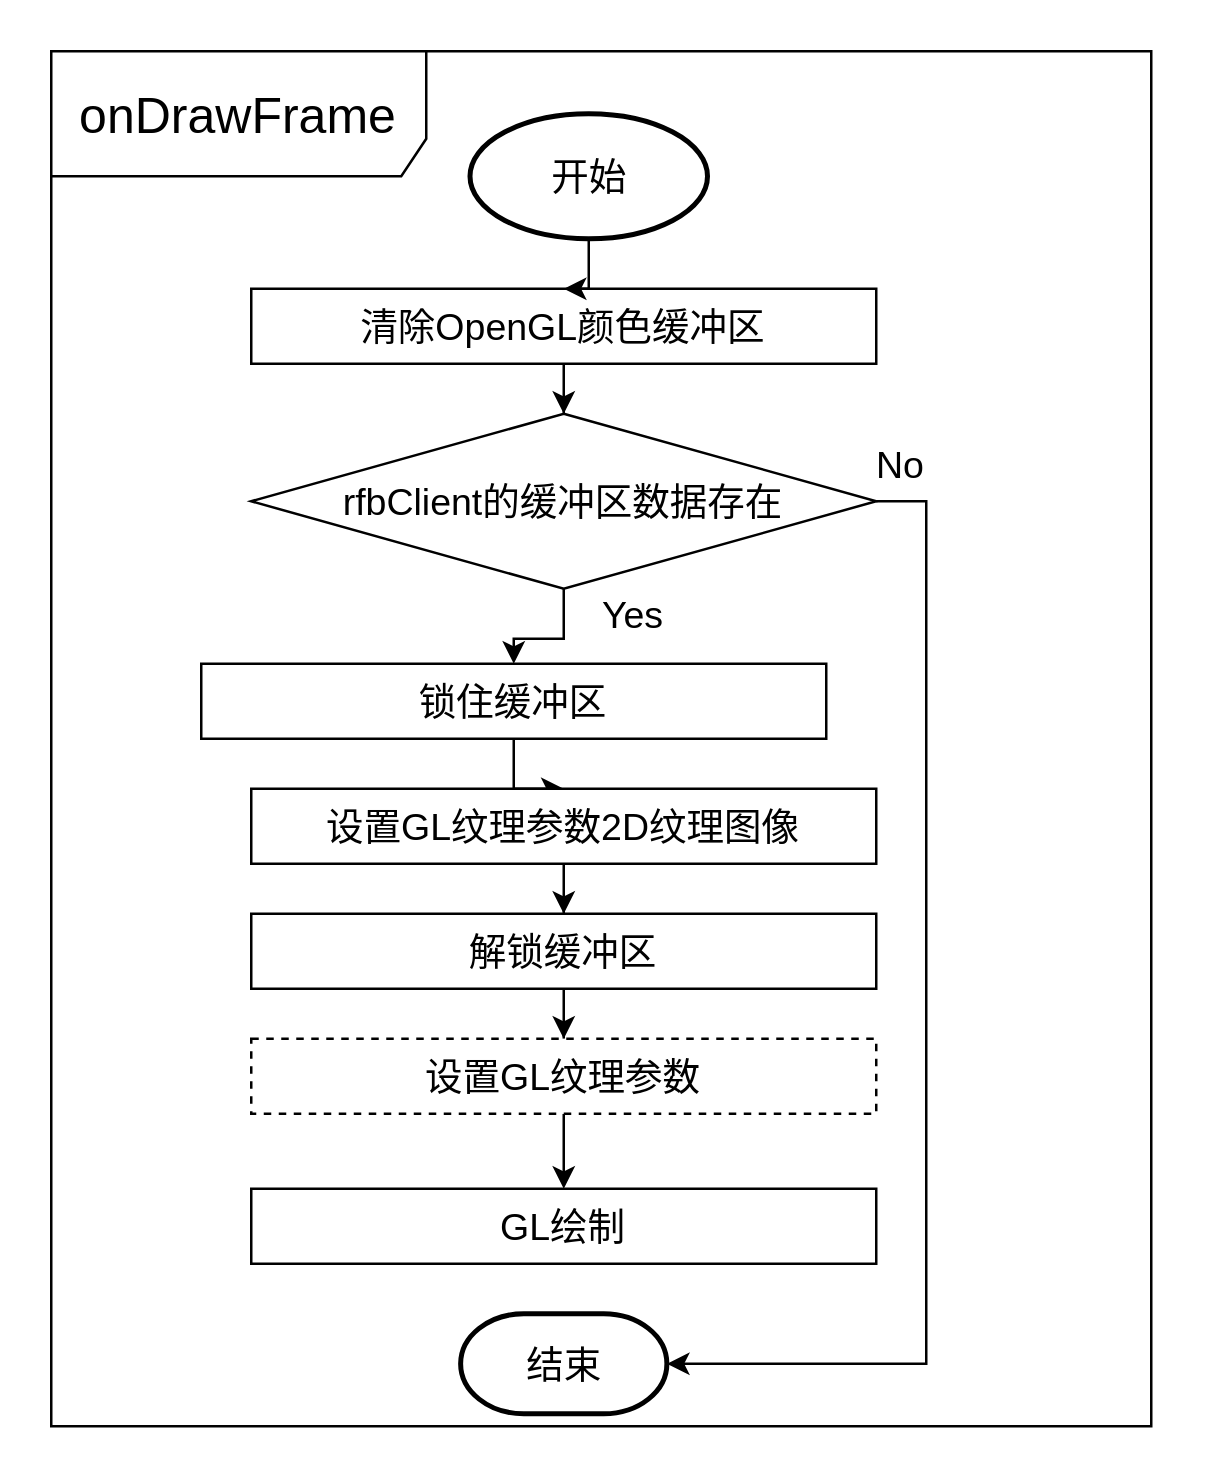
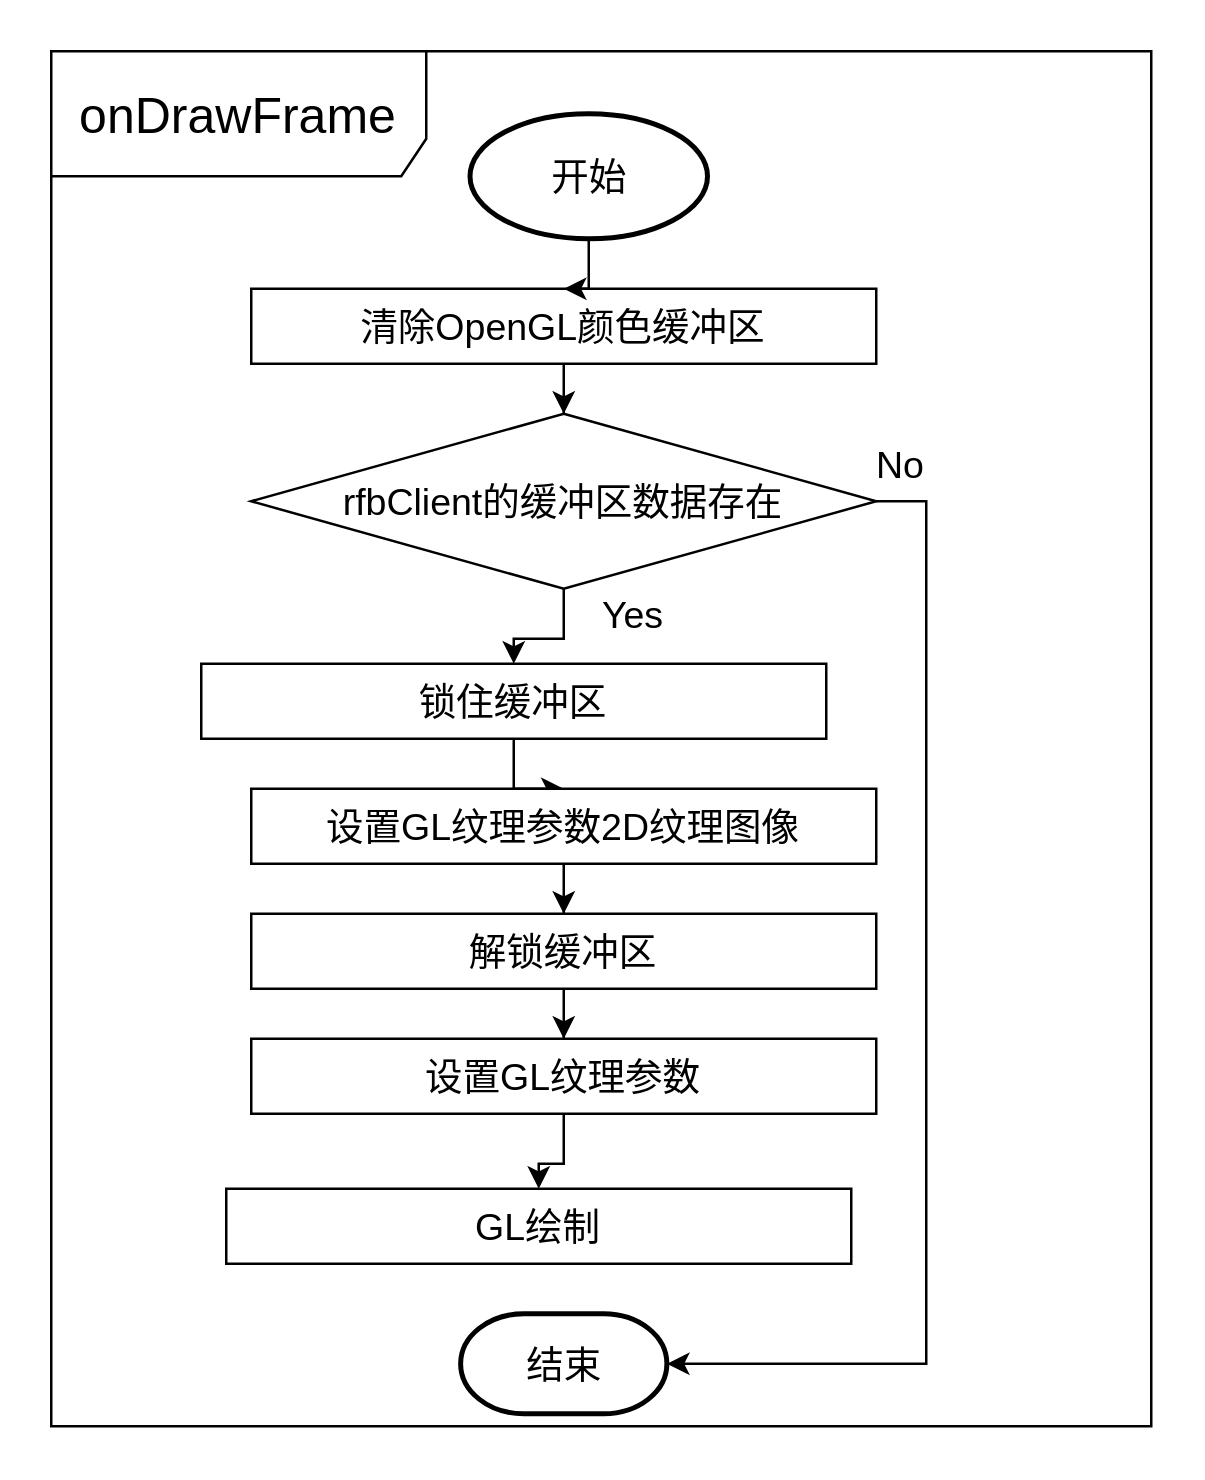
(564, 1076) -> (564, 1076)
(564, 1226) -> (539, 1226)
